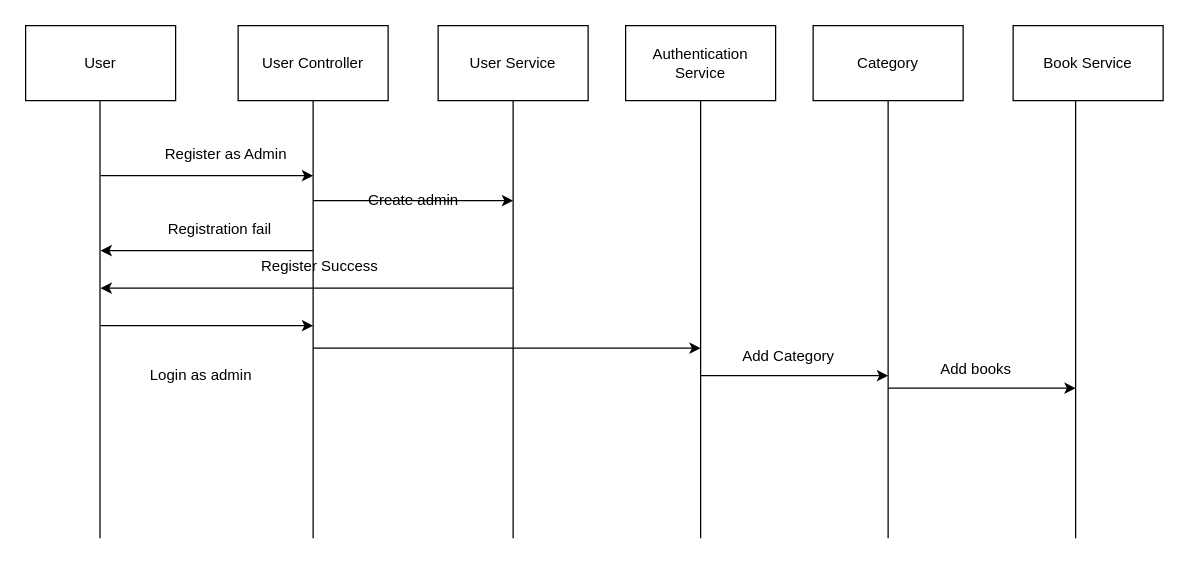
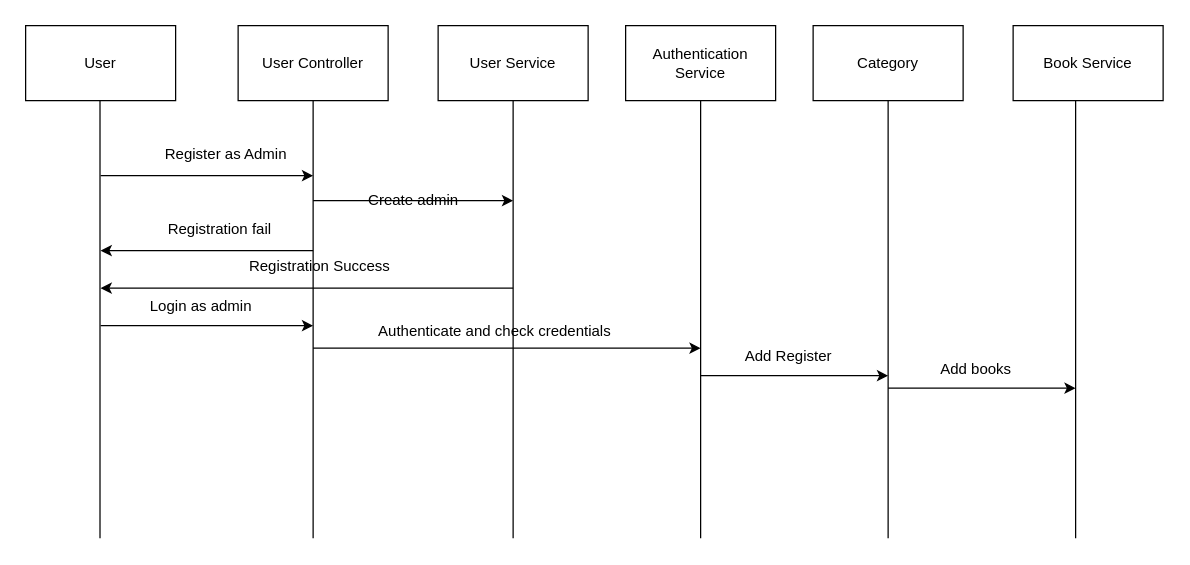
(320, 267) -> (320, 267)
none -> (494, 332)
(789, 357) -> (789, 357)
(201, 376) -> (201, 307)
